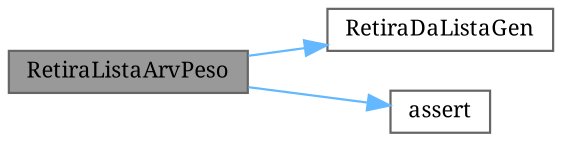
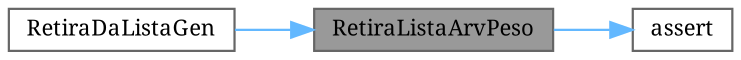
(277, 52) -> (263, 30)
